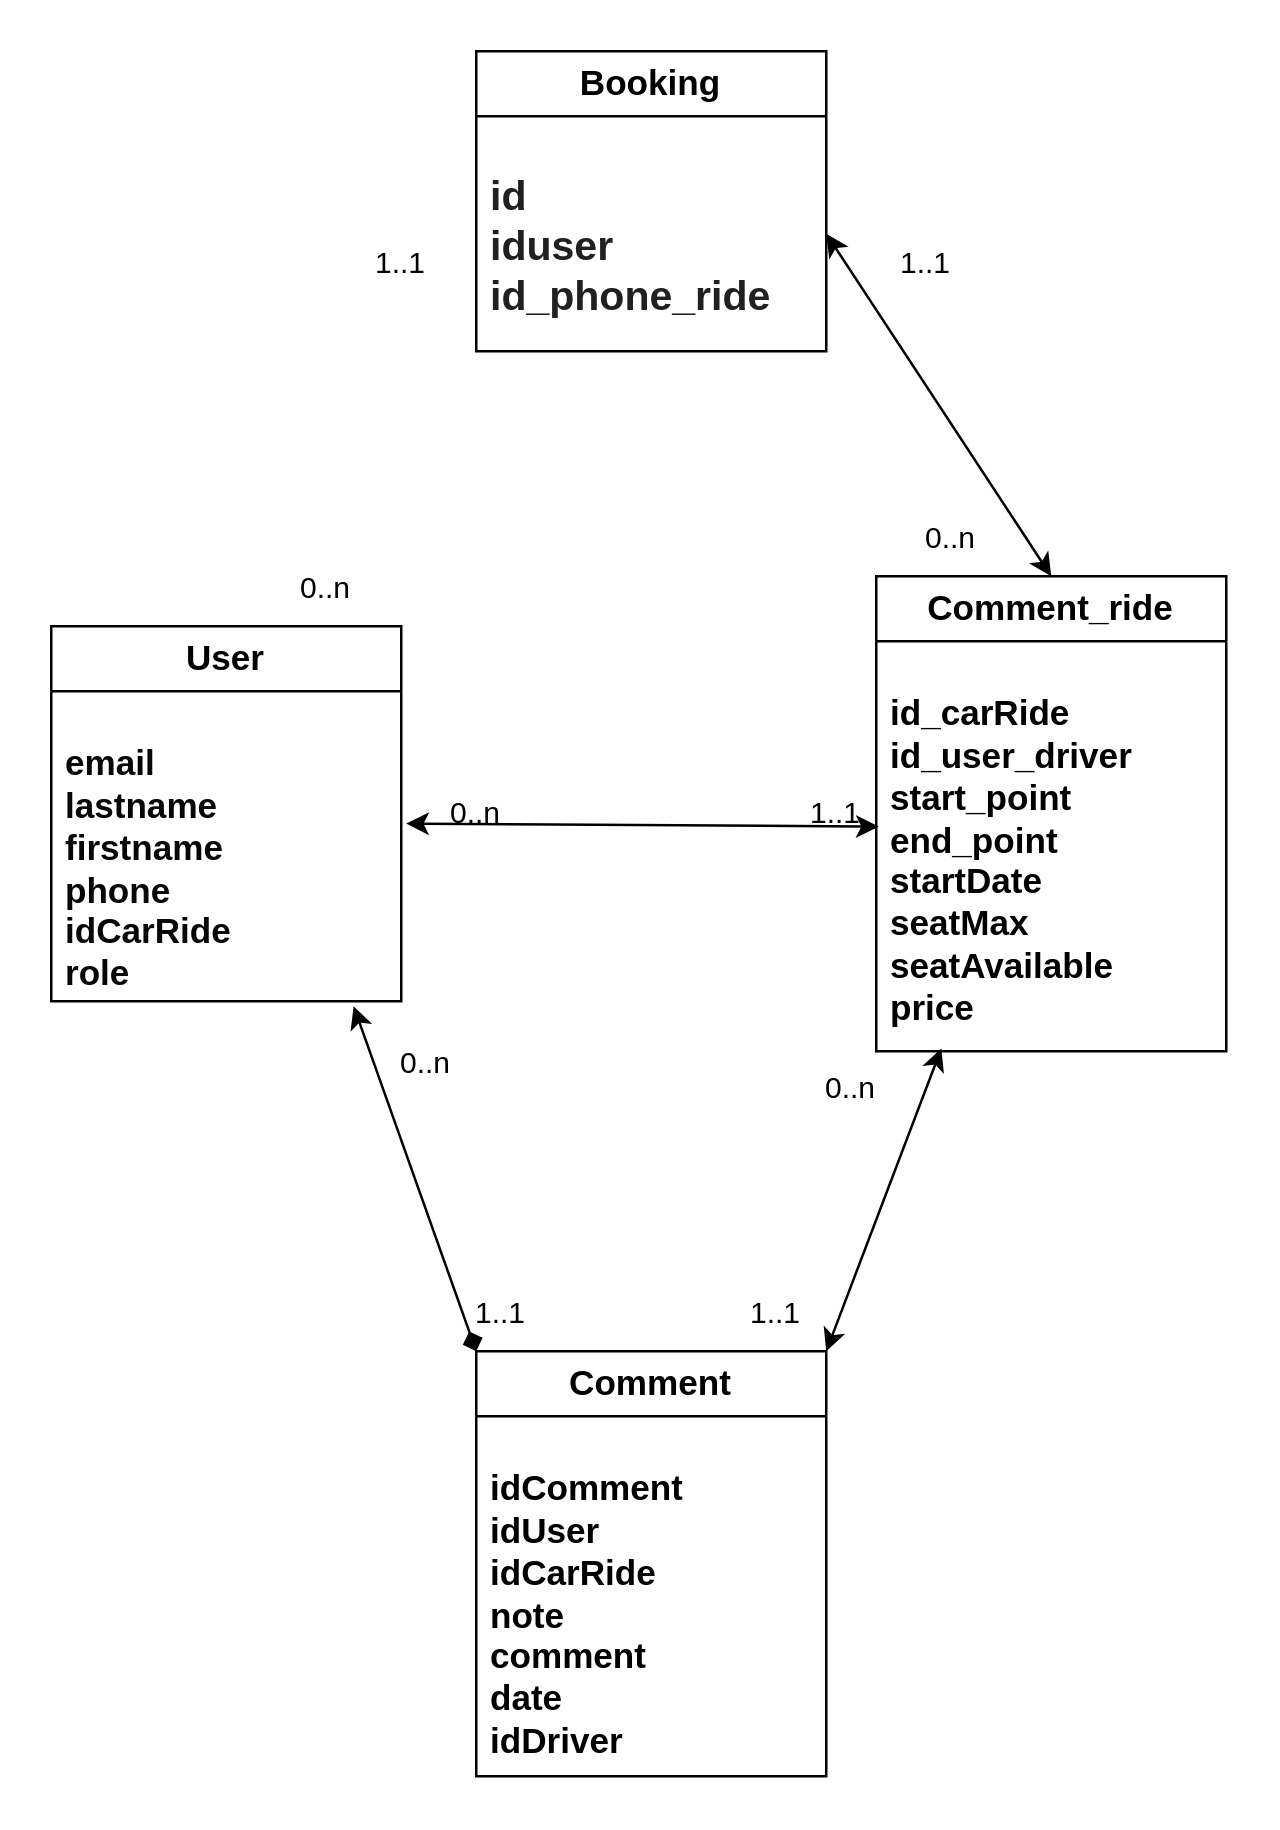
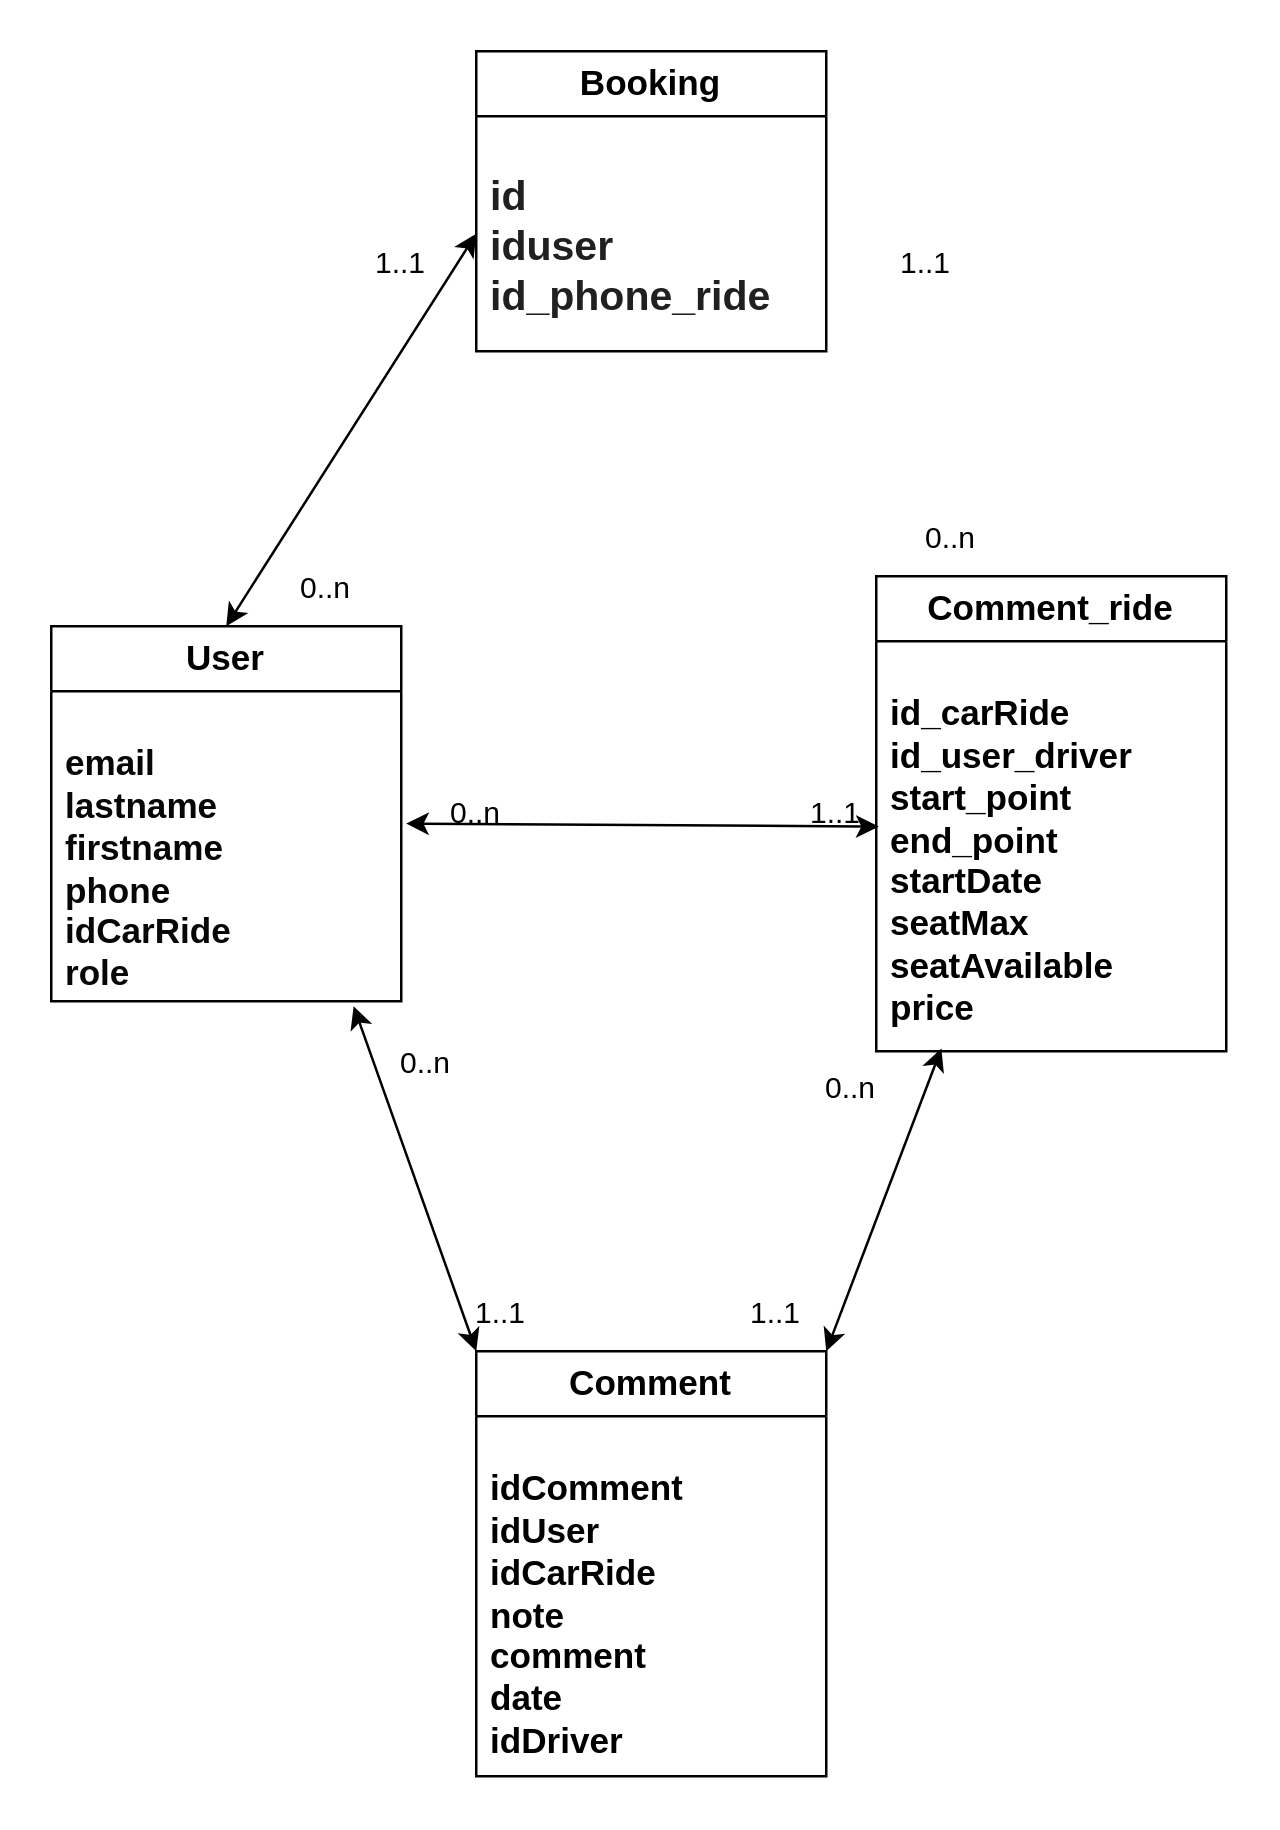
(938, 405) -> none
none -> (351, 430)
(469, 1331) -> (470, 1332)
